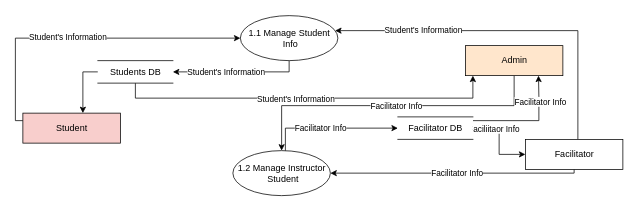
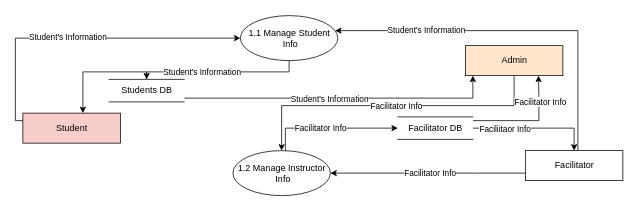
(135, 72) -> (147, 90)
(574, 154) -> (574, 165)
(282, 173) -> (282, 173)
